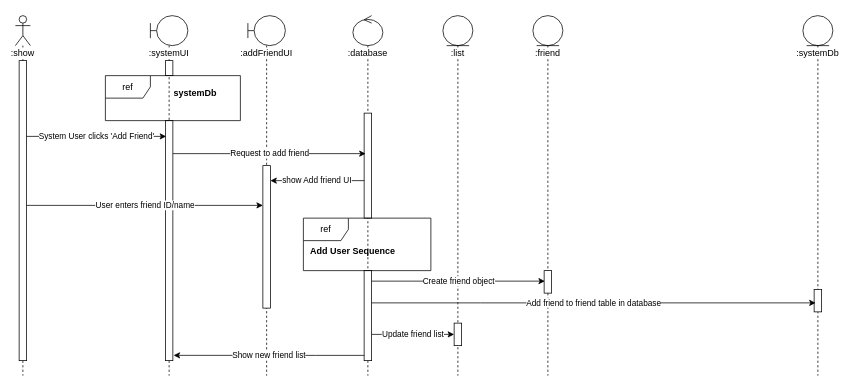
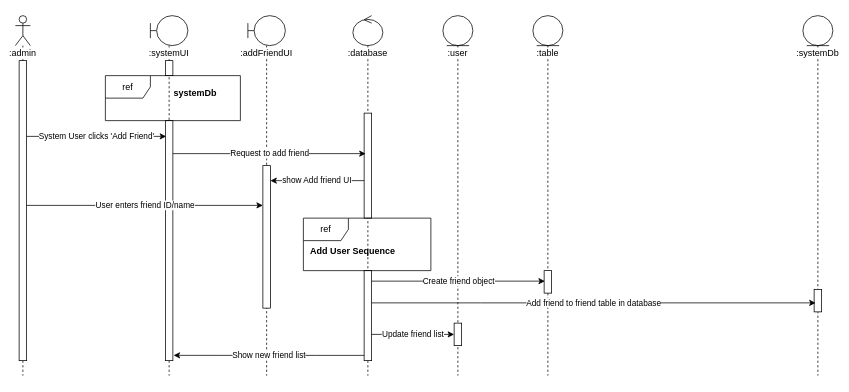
(458, 53) -> (458, 53)
(23, 58) -> (23, 58)
(548, 58) -> (548, 53)
